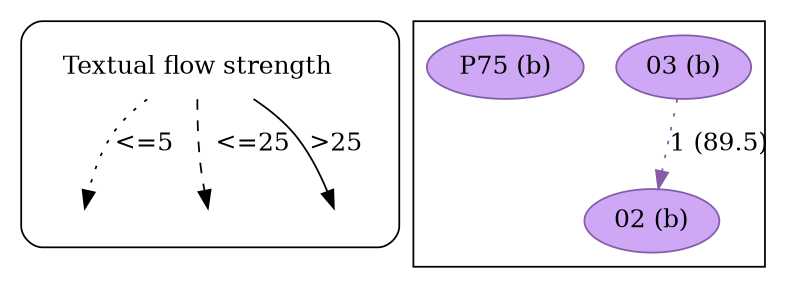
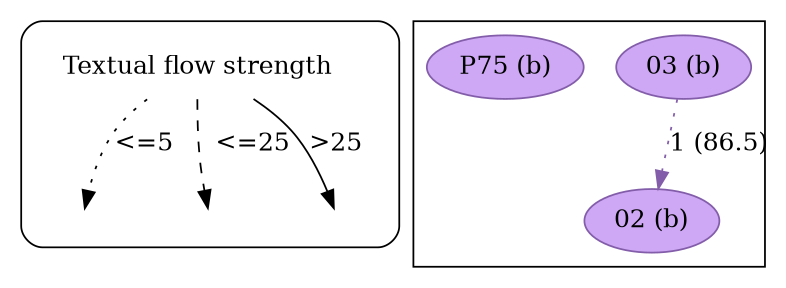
(719, 144) -> (719, 144)
